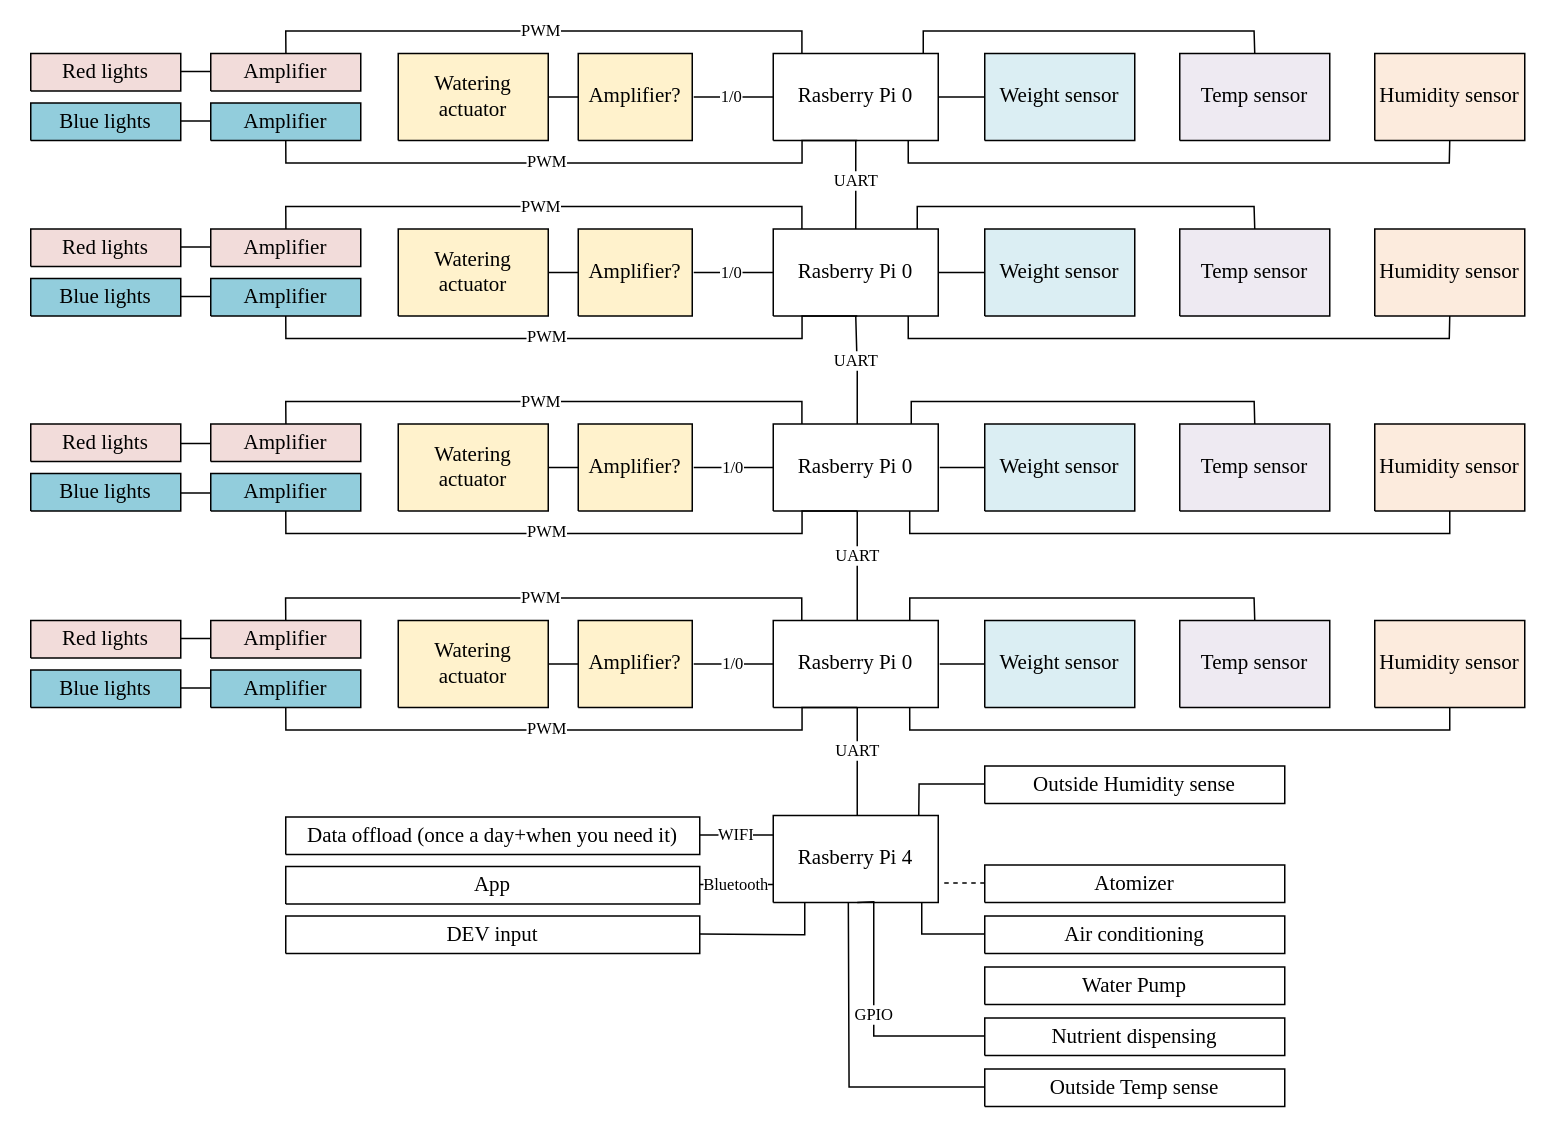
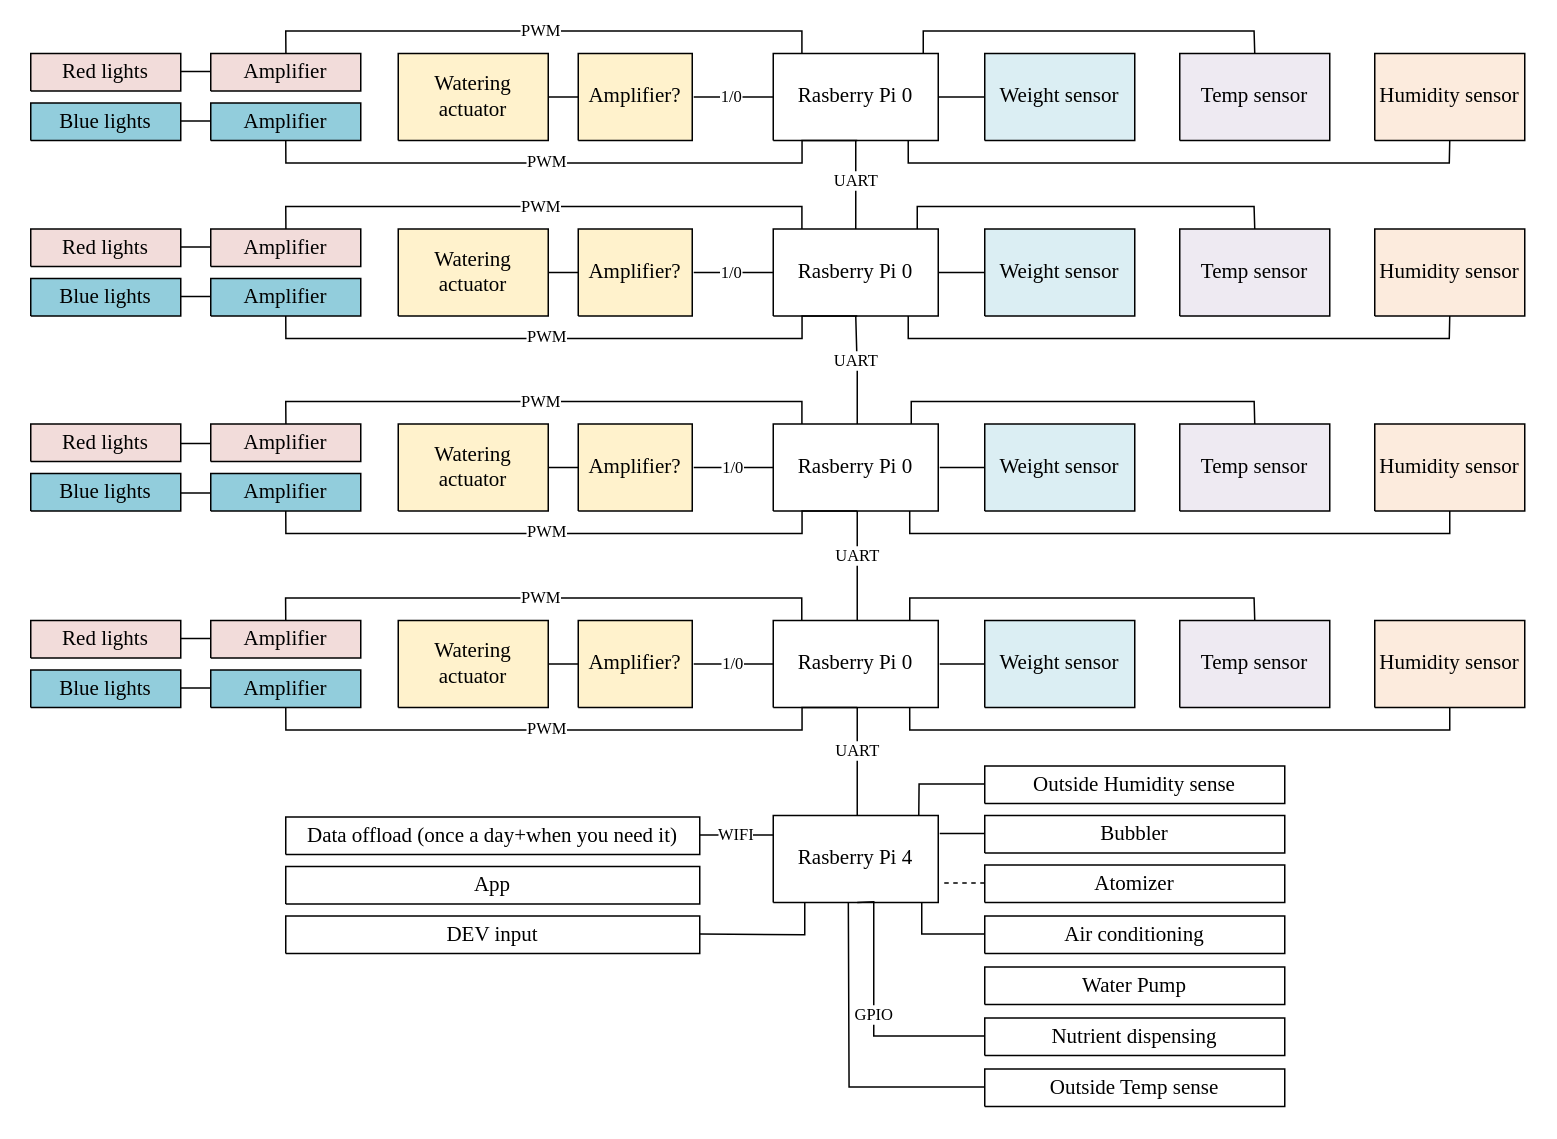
none -> (963, 833)
none -> (1135, 834)
(737, 884) -> none
